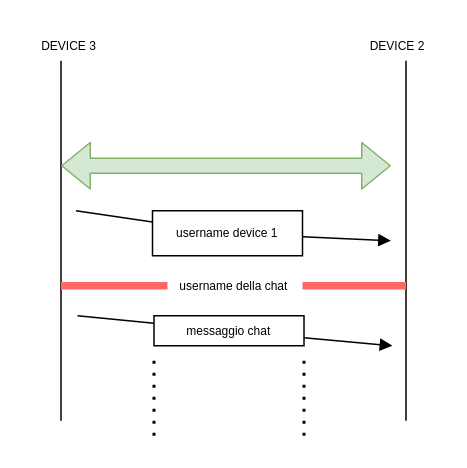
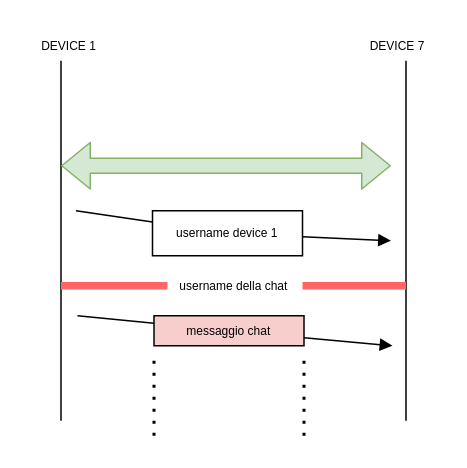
(69, 46) -> (69, 46)
(398, 46) -> (398, 46)
(229, 331) -> (229, 331)
